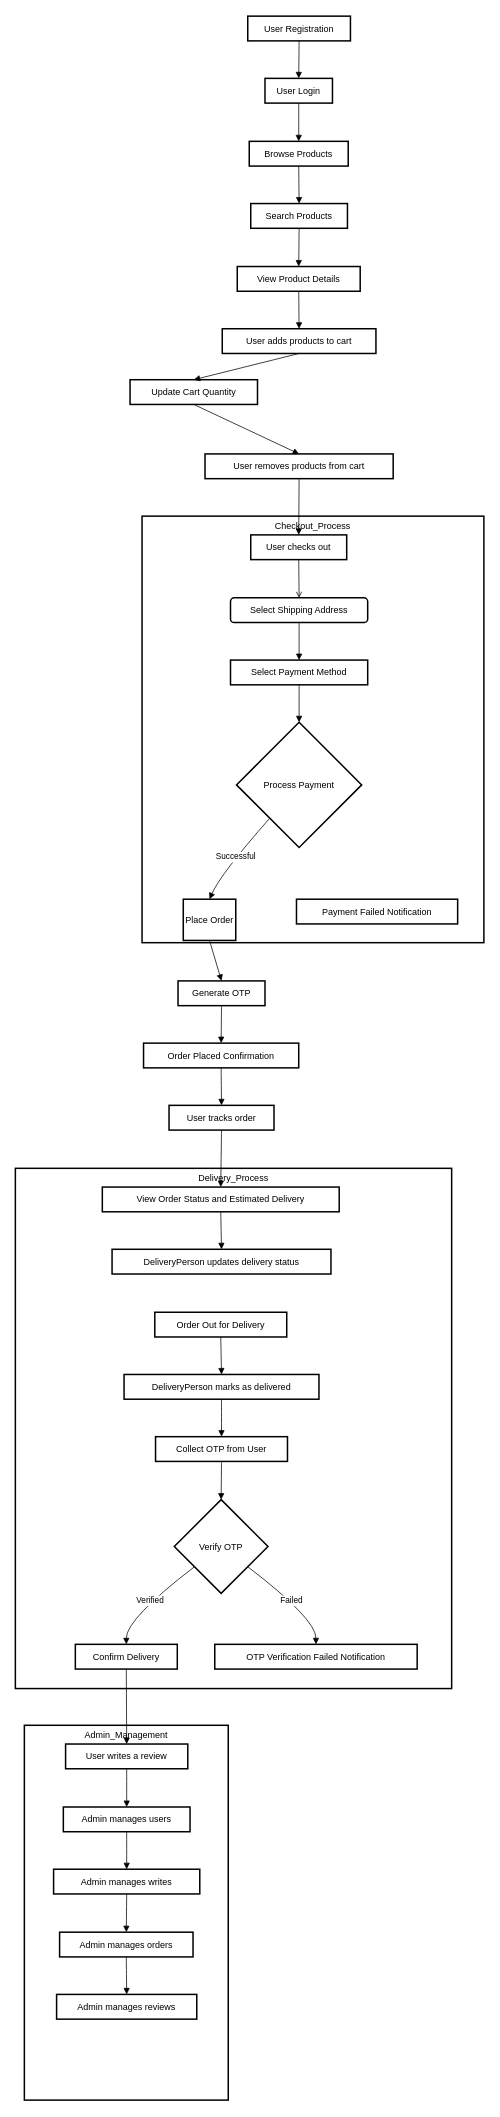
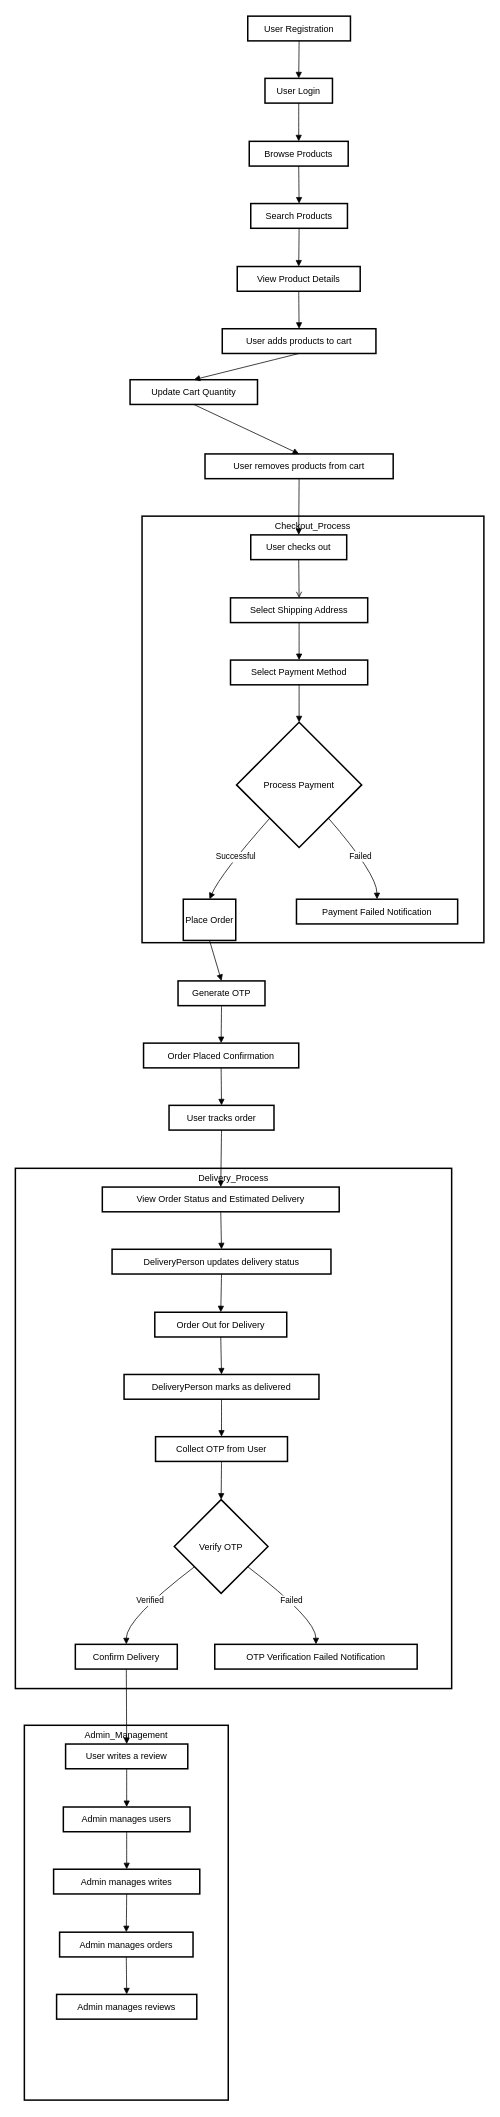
(299, 610) -> (299, 610)
none -> (357, 853)
none -> (221, 1283)
